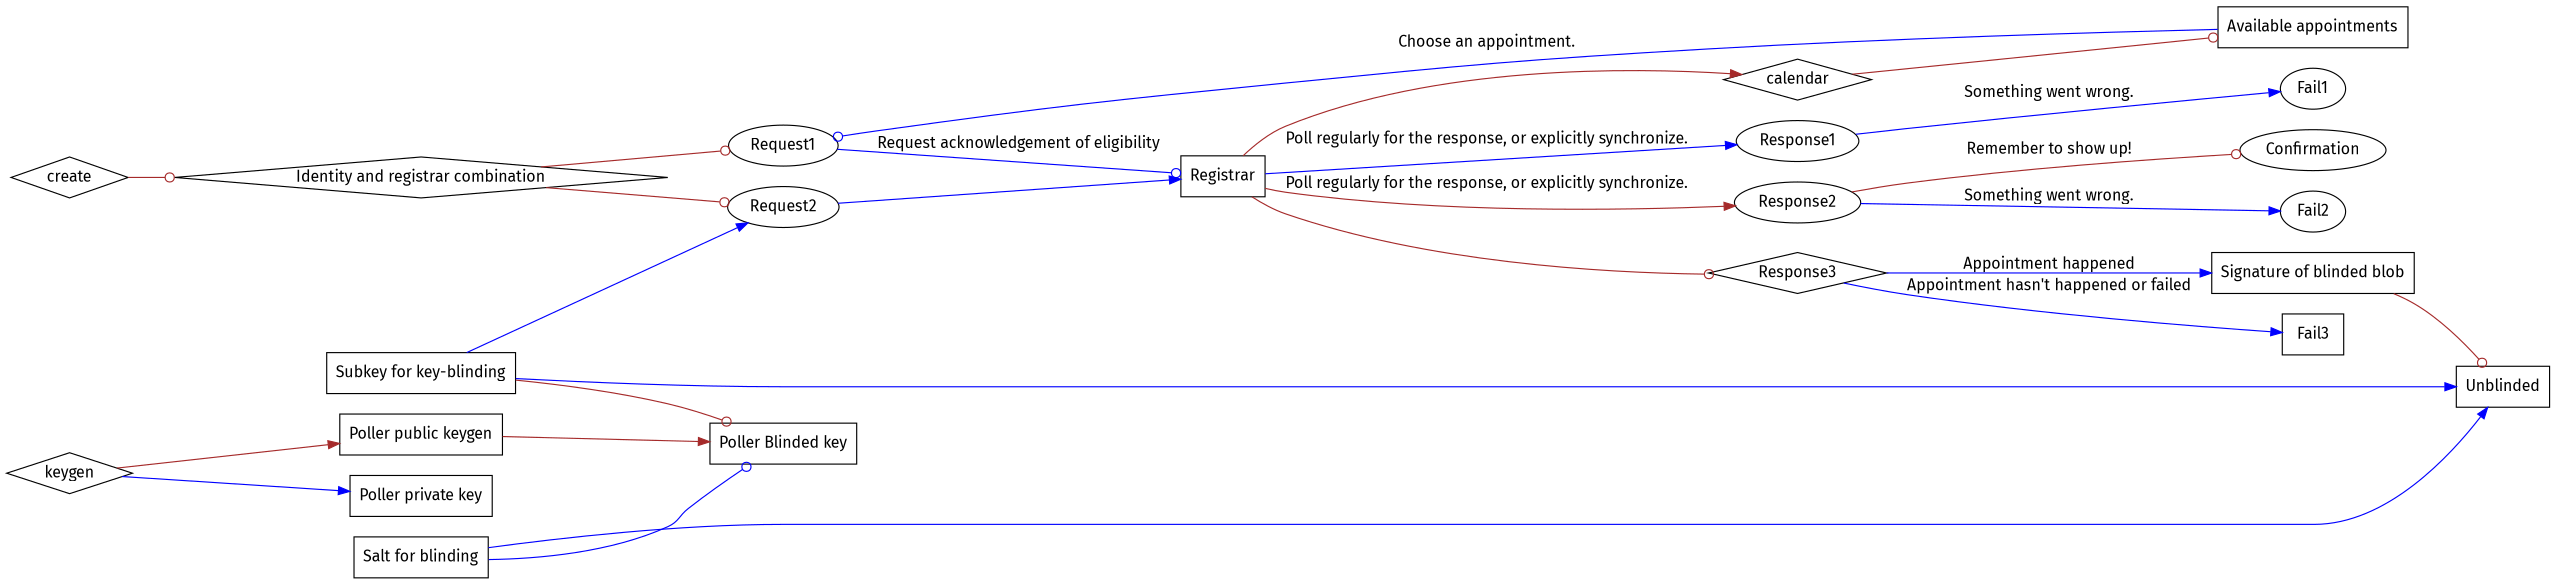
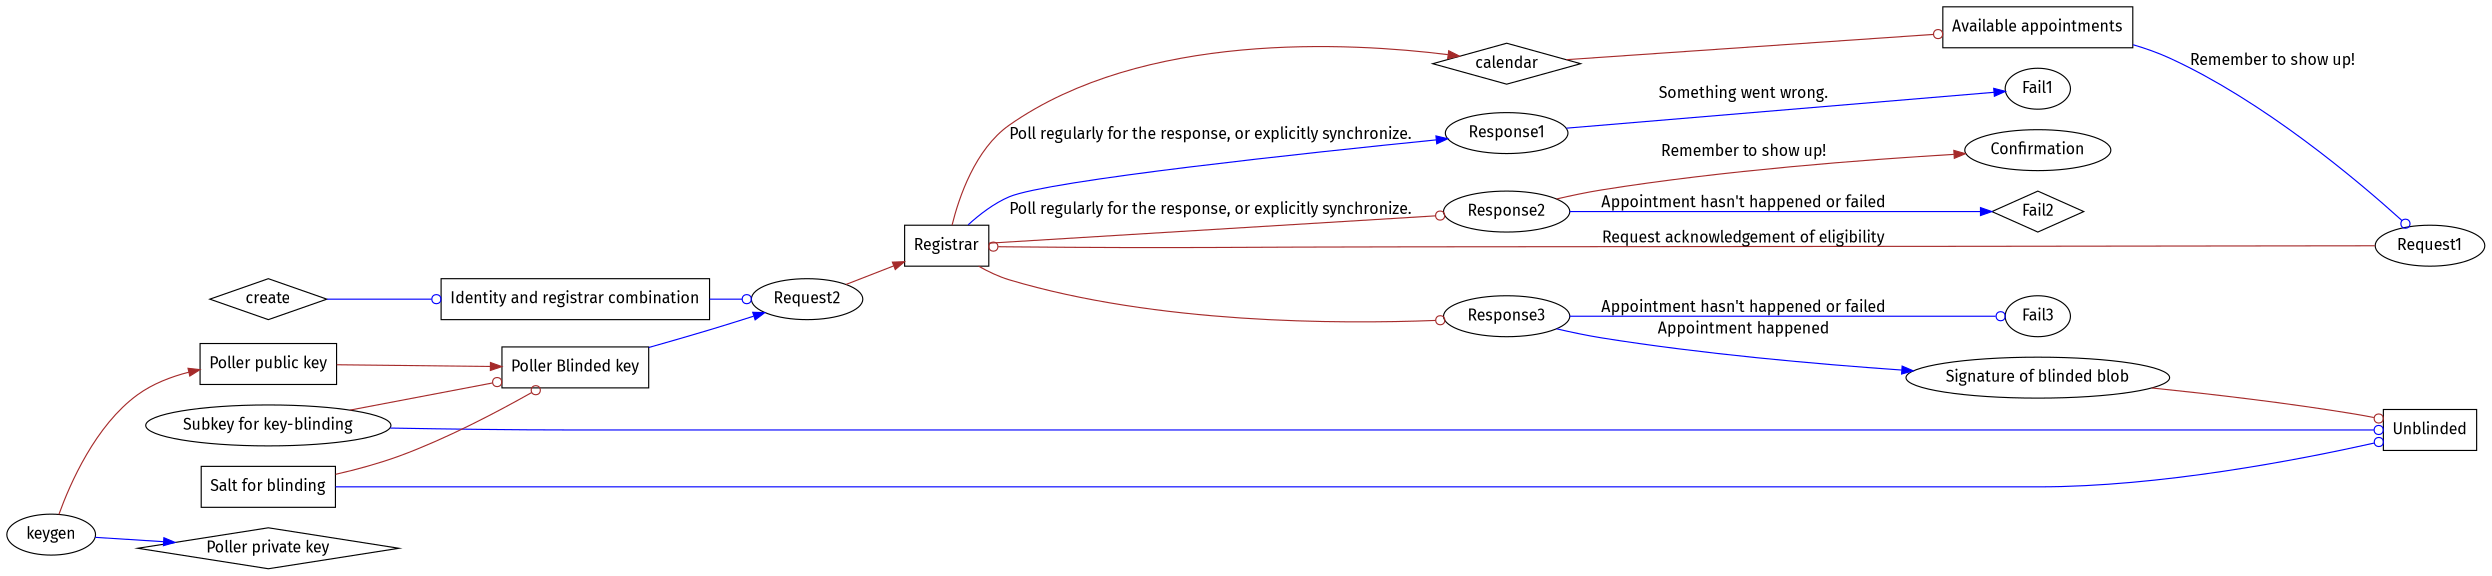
(1487, 43) -> (2272, 61)
(631, 159) -> none
(1004, 161) -> (1687, 247)
(2041, 169) -> (1754, 170)
(147, 177) -> (379, 299)
(421, 177) -> (575, 299)
(1004, 192) -> (870, 275)
(633, 195) -> (726, 299)
(2049, 196) -> (1744, 203)
(1494, 208) -> (1212, 230)
(2313, 212) -> (2038, 212)
(1798, 273) -> (1507, 316)
(2313, 273) -> (2038, 378)
(602, 290) -> (701, 332)
(2057, 313) -> (1783, 316)
(2313, 334) -> (2038, 316)
(421, 373) -> (268, 425)
(1480, 387) -> (1382, 430)
(421, 435) -> (268, 364)
(70, 473) -> (51, 535)
(421, 496) -> (268, 548)
(1503, 524) -> (1356, 487)
(626, 542) -> (437, 441)
